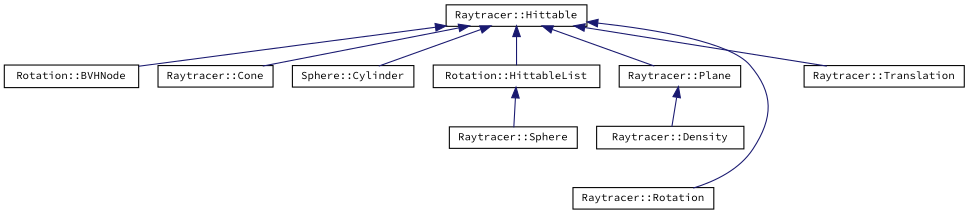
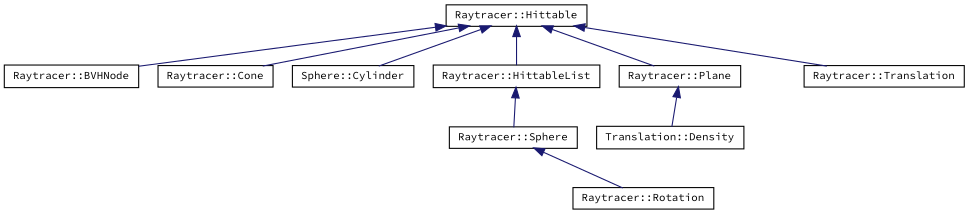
(751, 67) -> (583, 170)
(71, 76) -> (71, 76)
(517, 76) -> (517, 76)
(670, 138) -> (670, 138)
